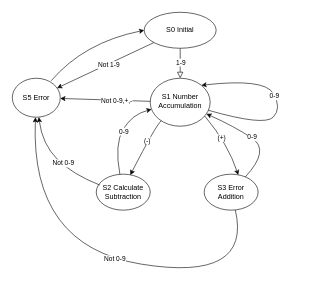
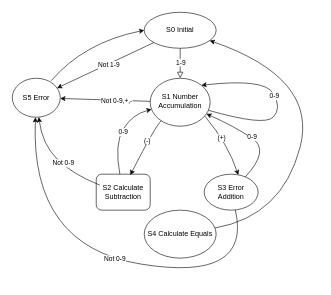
none -> (291, 174)
(123, 192) -> (123, 192)
none -> (180, 234)
